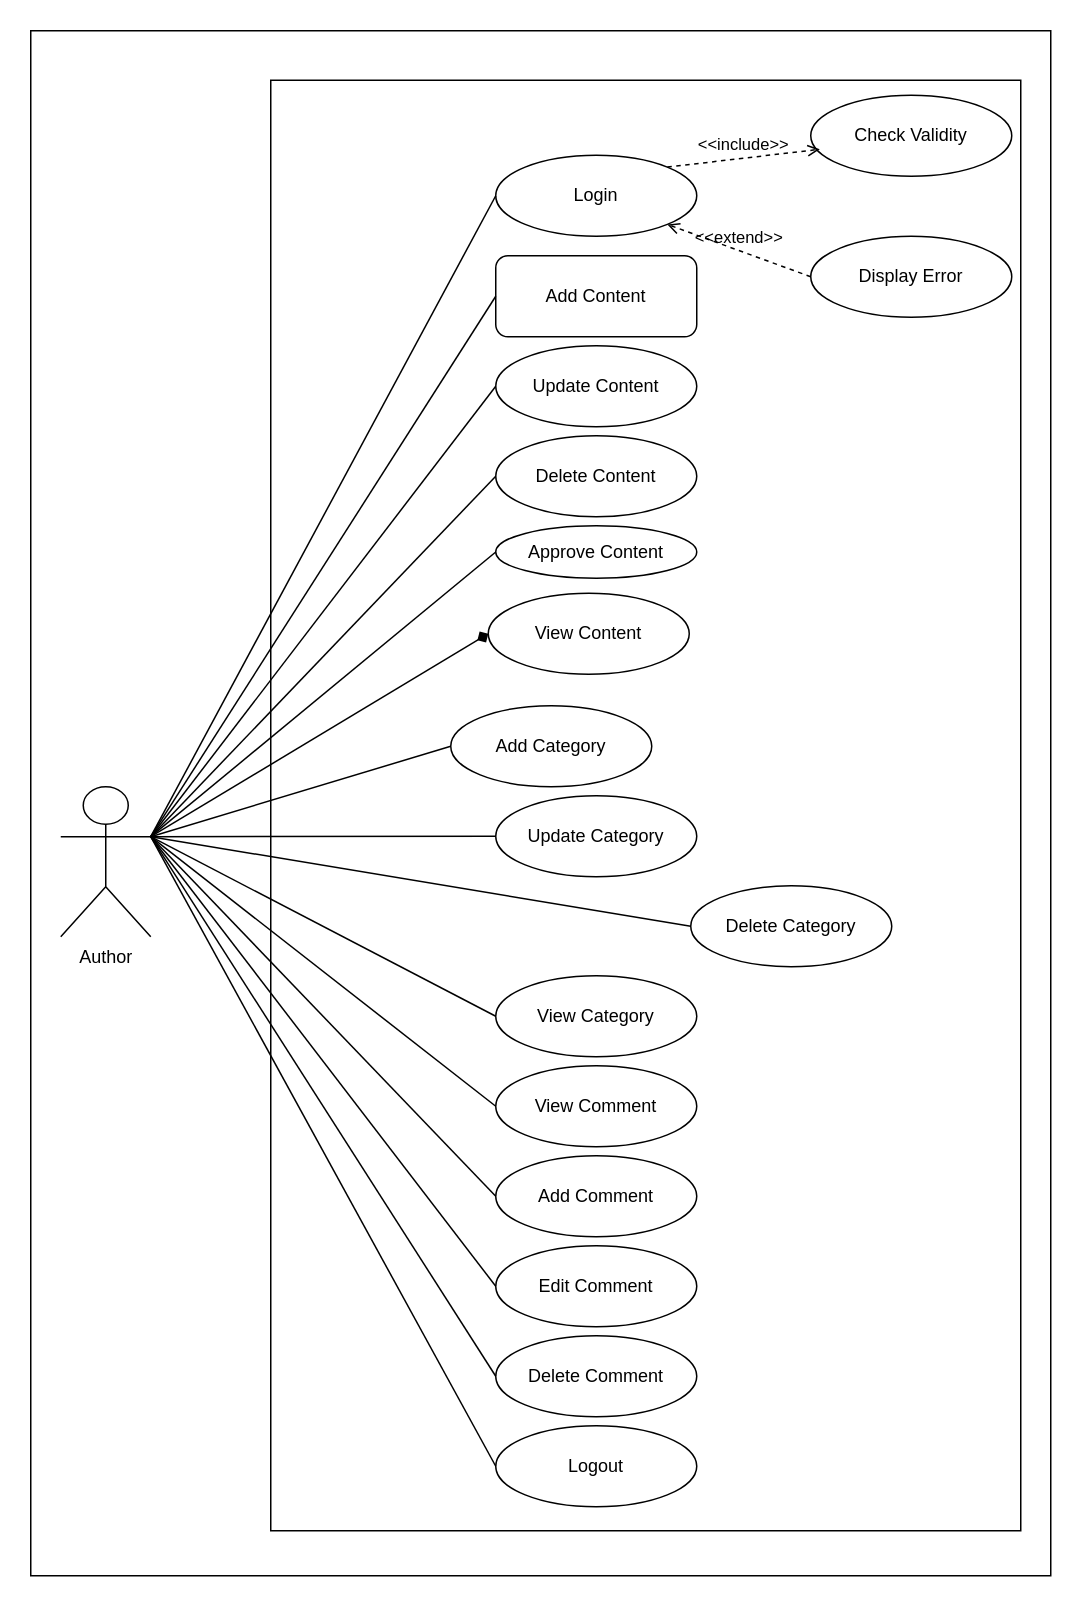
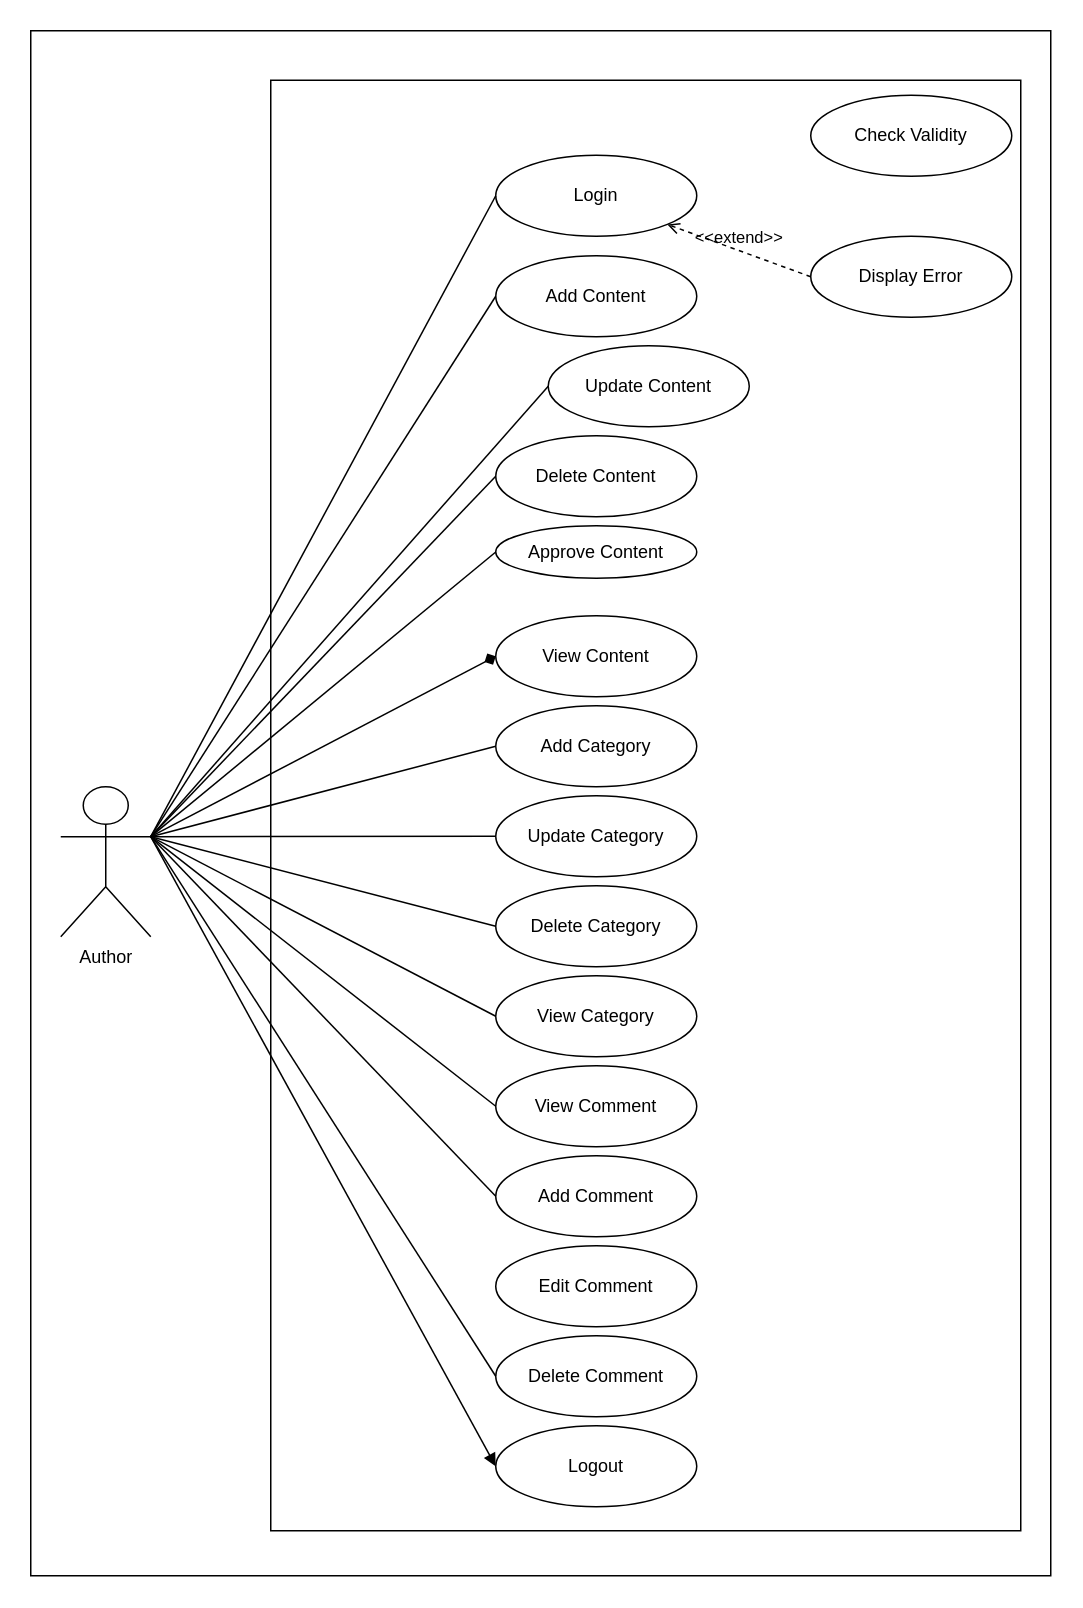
(742, 158) -> none
(596, 296) -> (596, 296)
(596, 386) -> (649, 386)
(589, 634) -> (596, 656)
(551, 746) -> (596, 746)
(791, 926) -> (596, 926)
(331, 1072) -> none
(491, 1458) -> (489, 1454)
